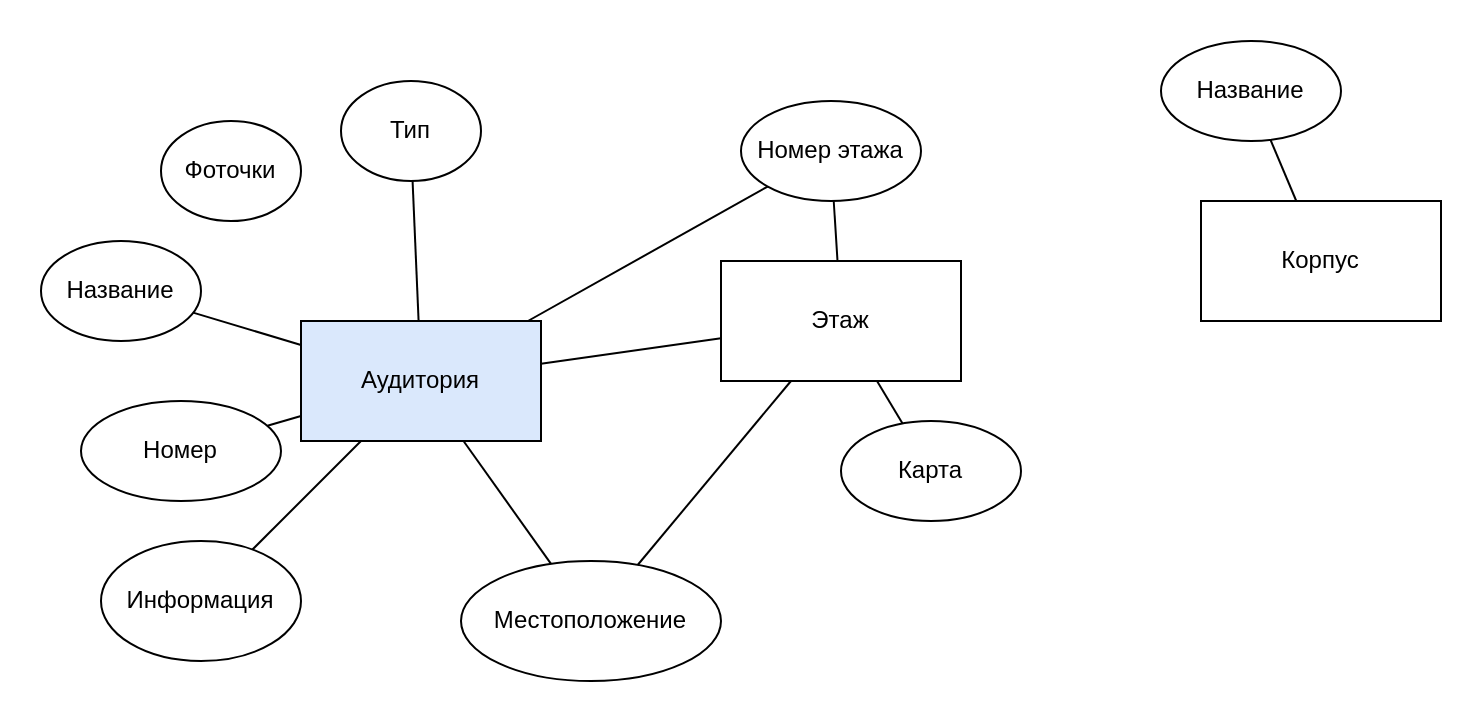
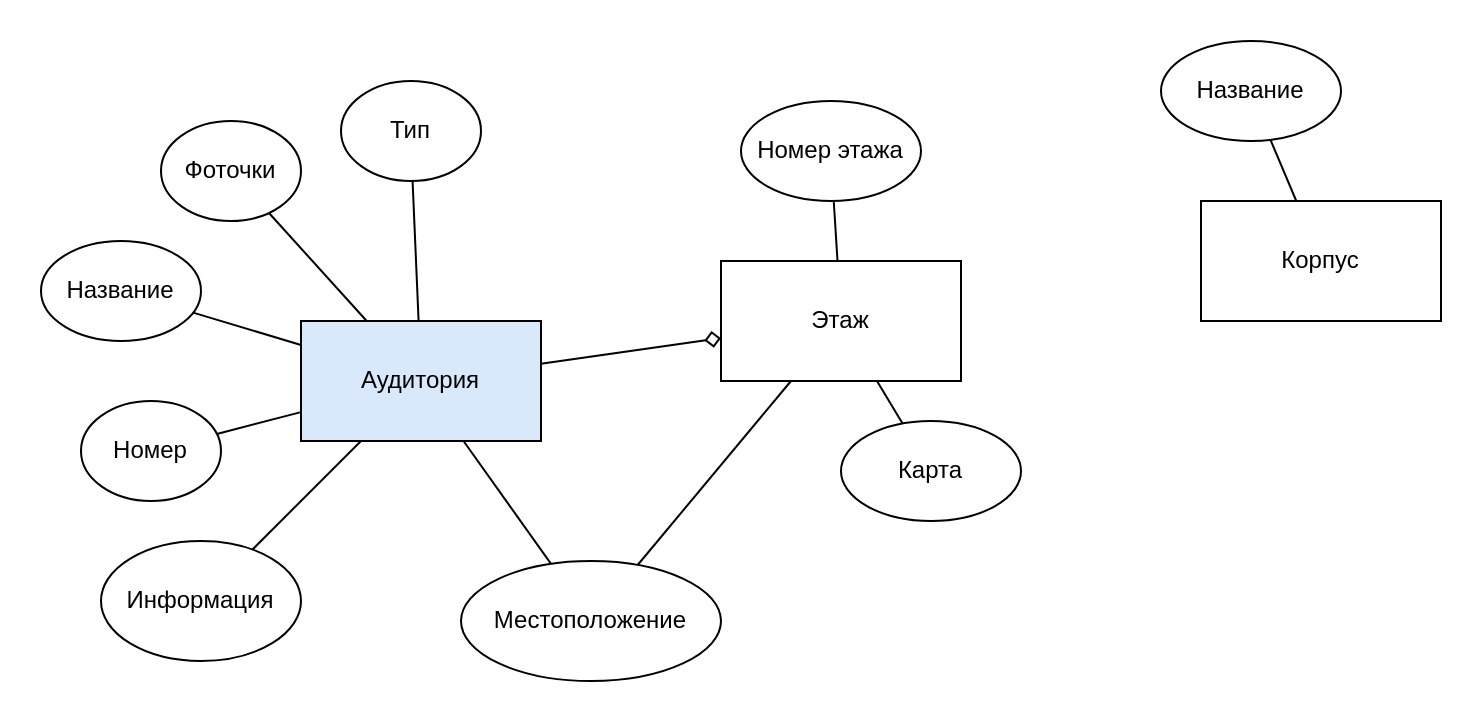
(648, 254) -> (318, 267)
(712, 339) -> (705, 340)
(181, 451) -> (151, 451)
